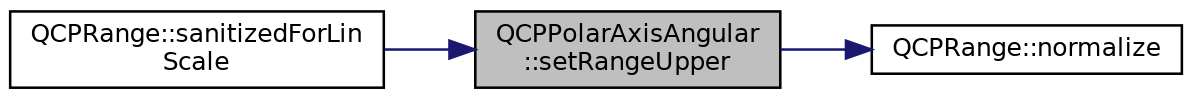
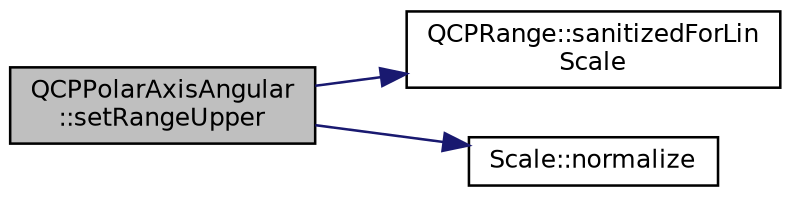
(417, 50) -> (348, 81)
(1027, 50) -> (593, 161)
